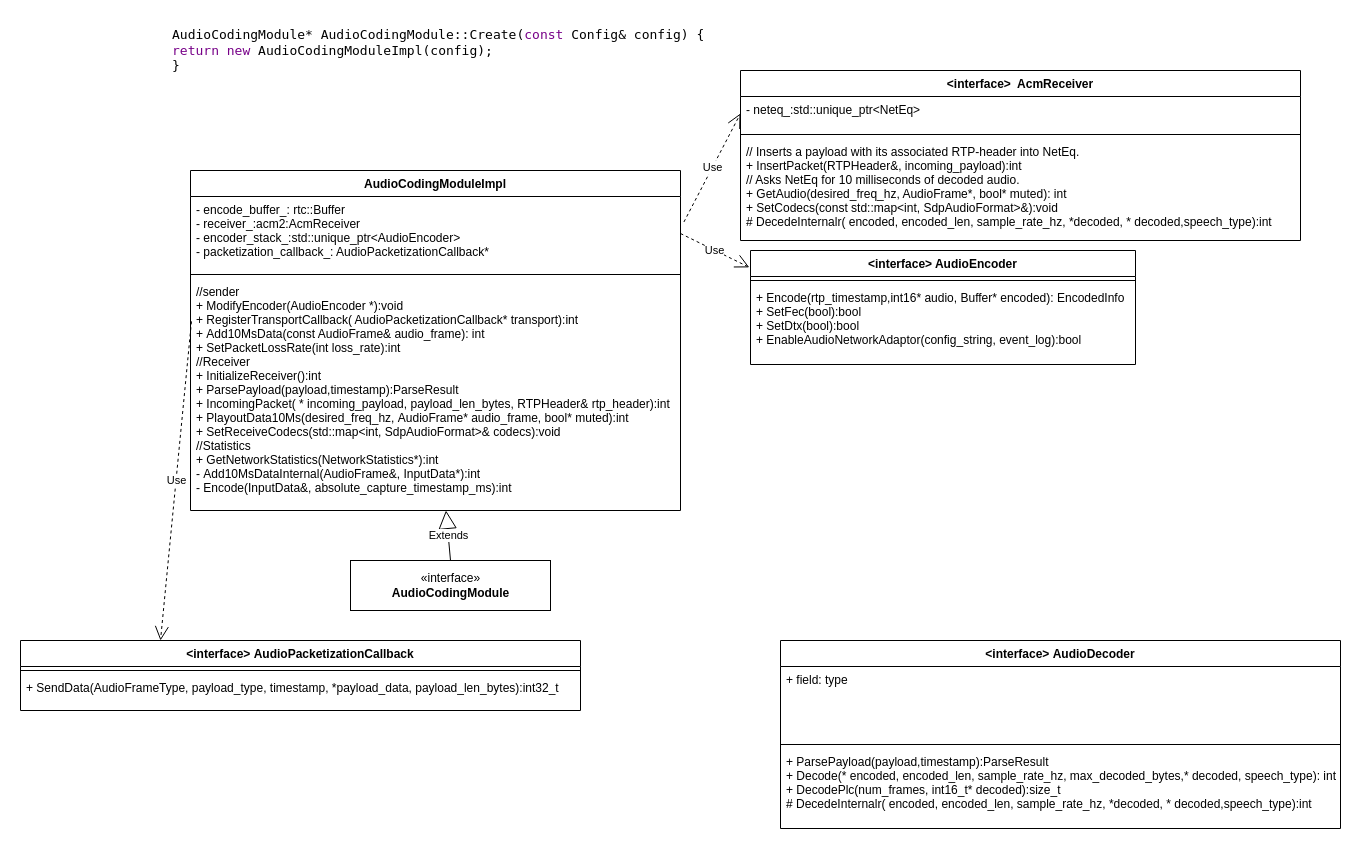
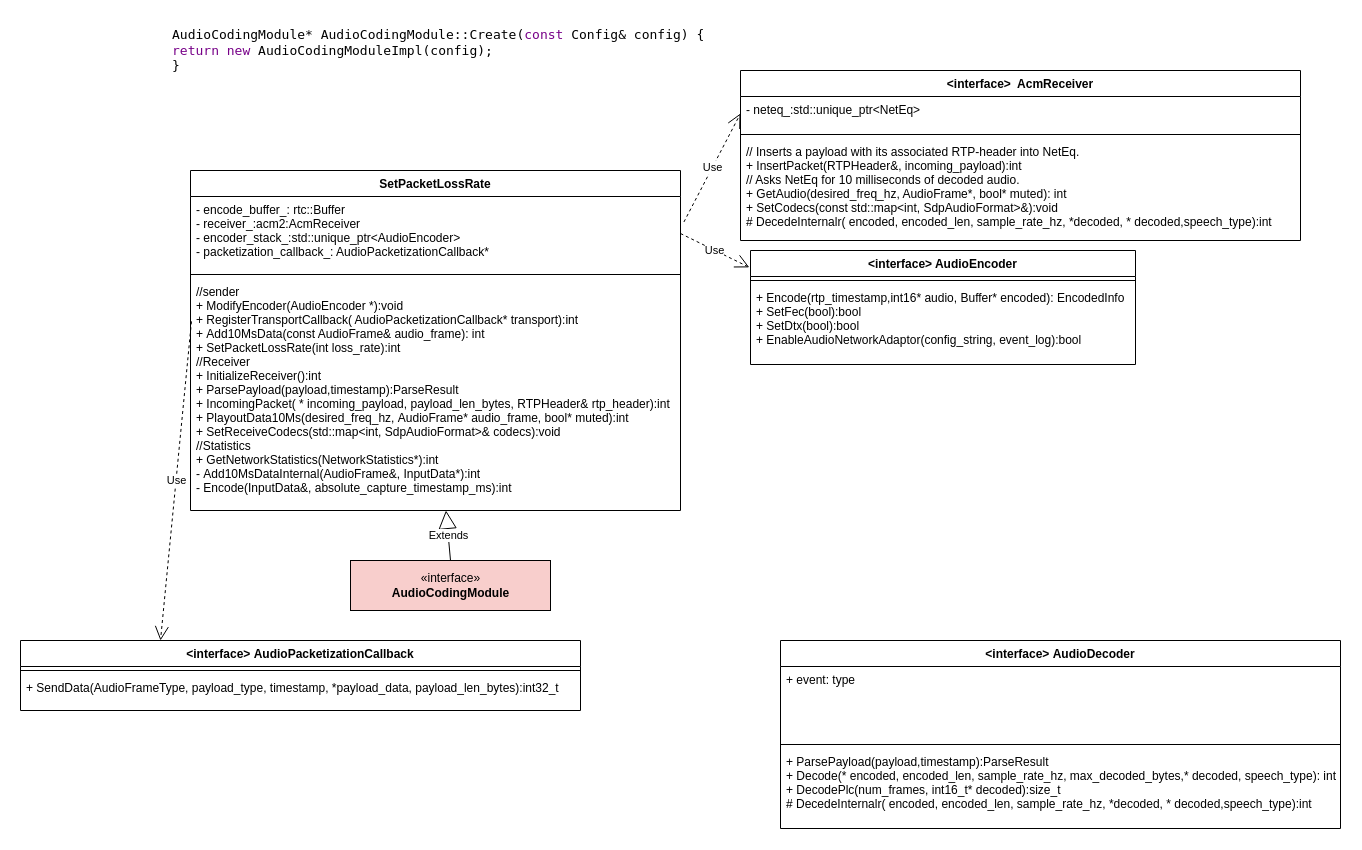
(435, 184) -> (435, 184)
(451, 586) -> (451, 586)
(822, 680) -> (825, 680)
